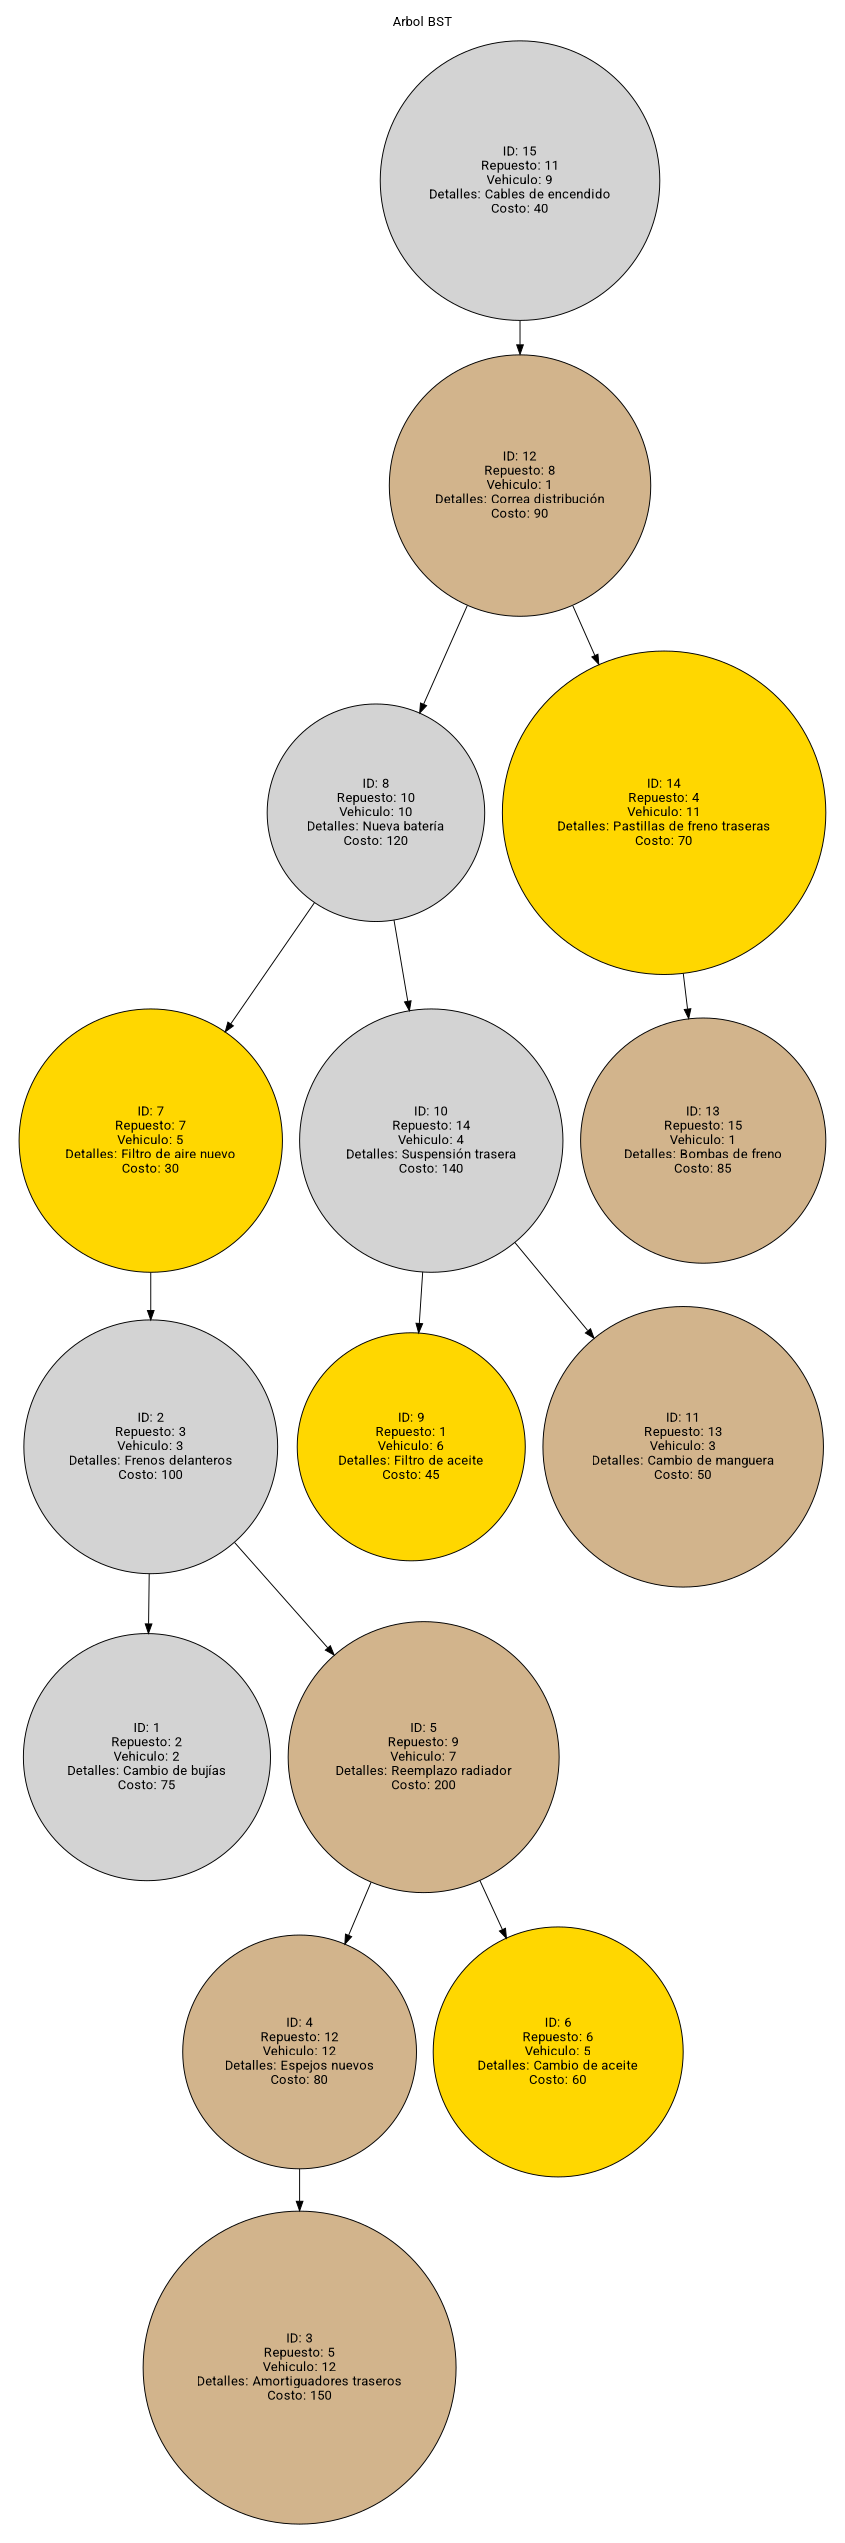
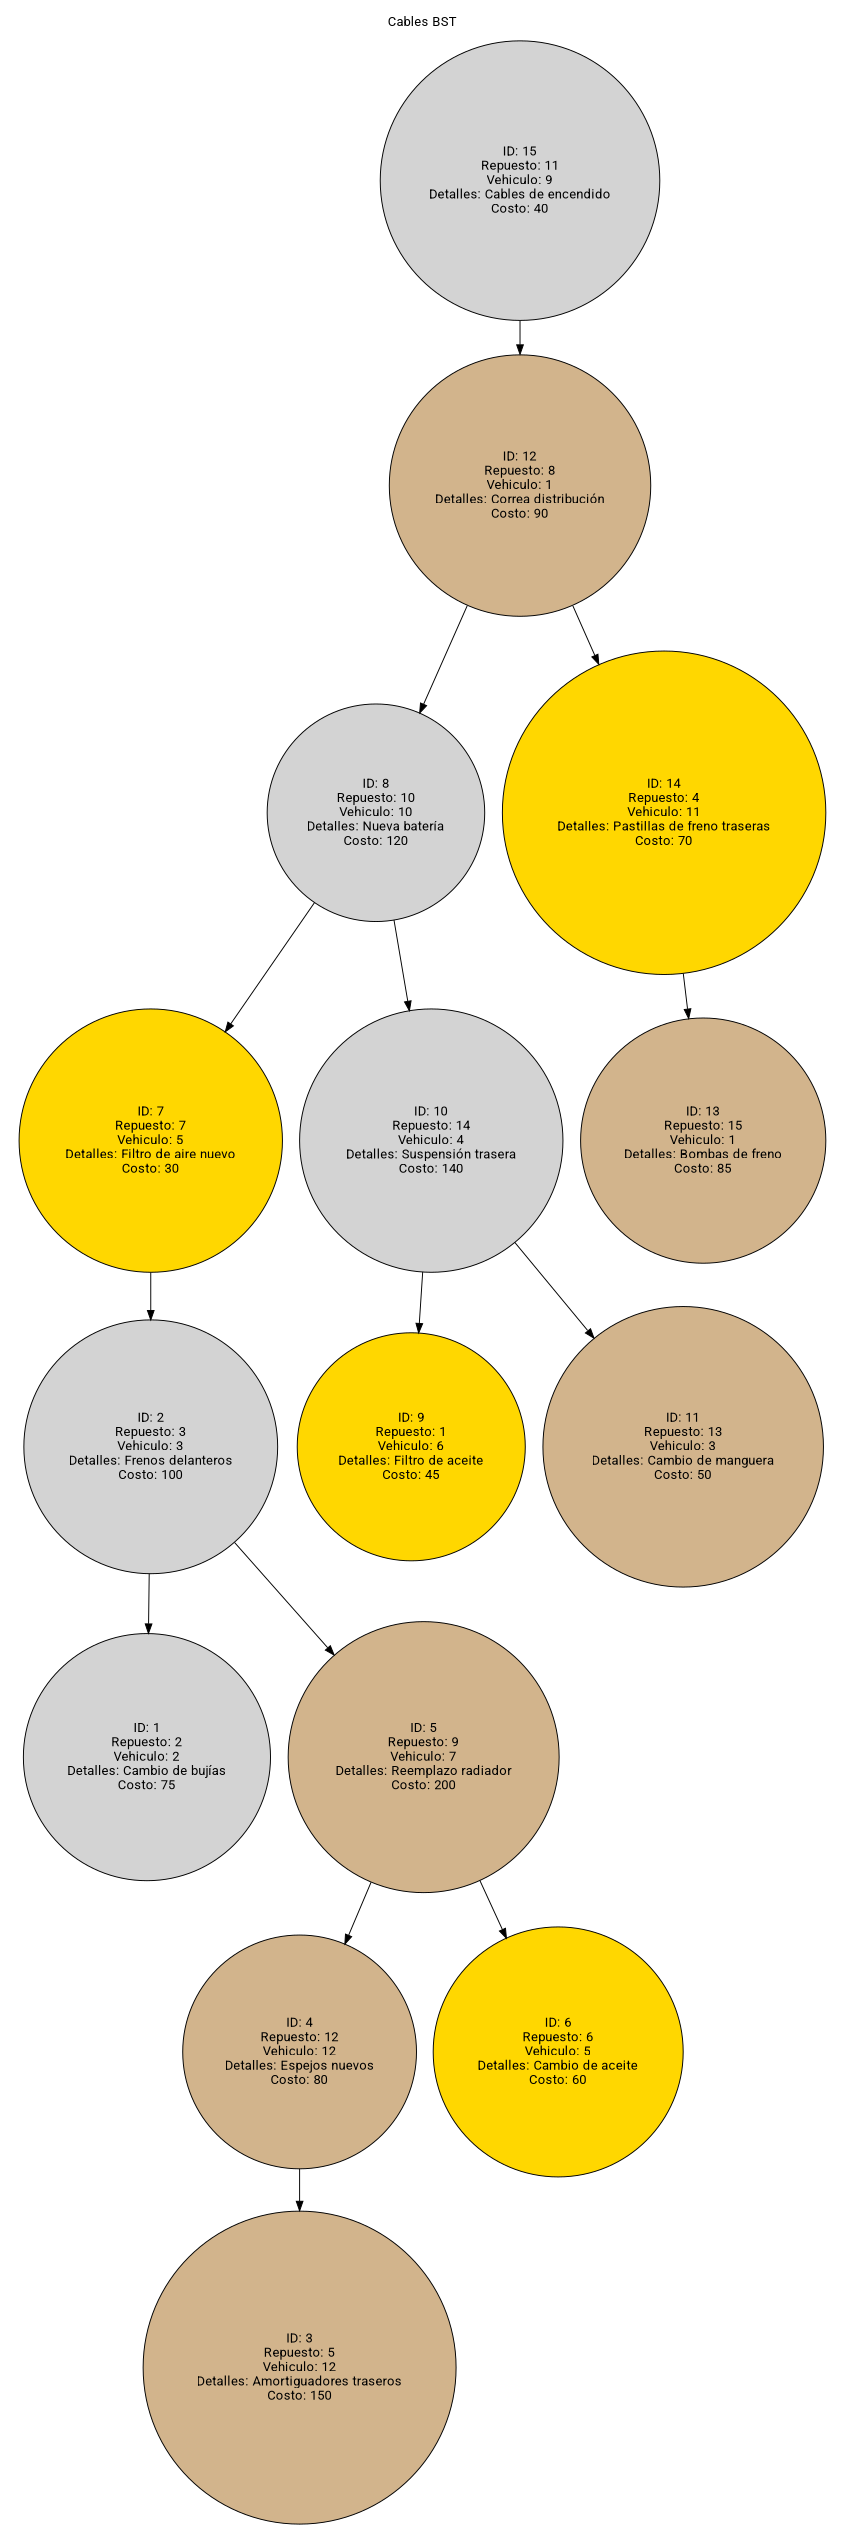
(423, 22) -> (423, 22)
